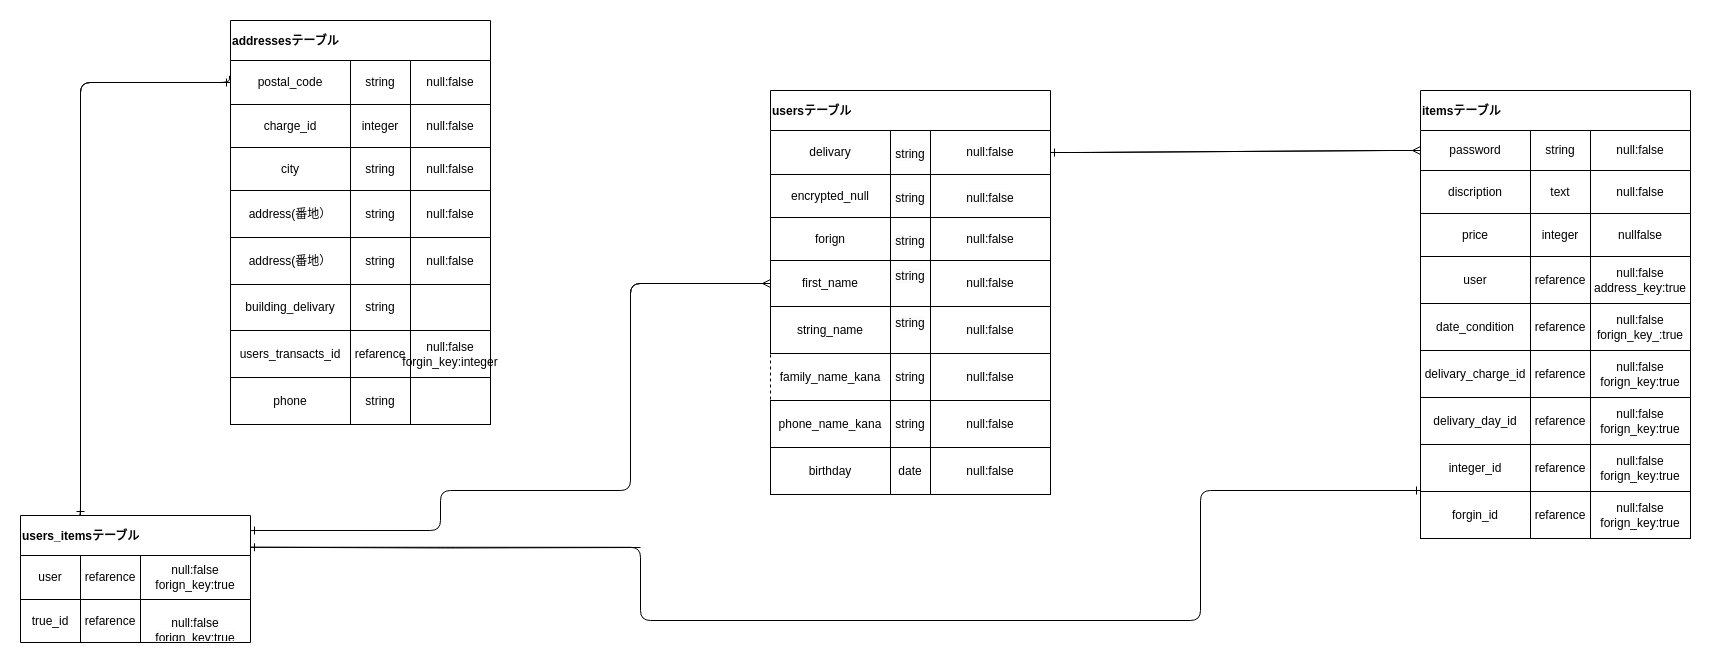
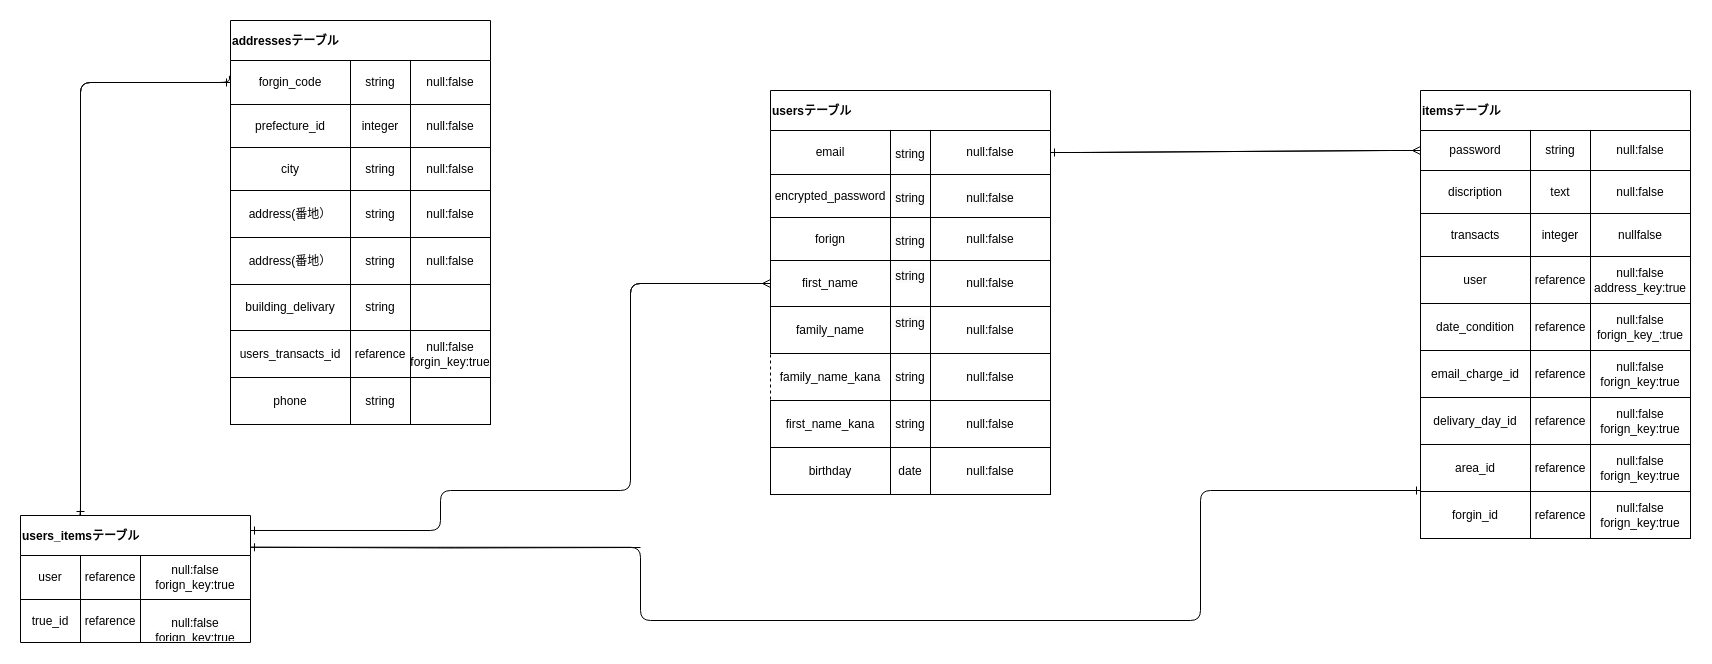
(291, 83) -> (291, 83)
(291, 127) -> (291, 127)
(831, 153) -> (831, 153)
(831, 197) -> (831, 197)
(1476, 236) -> (1476, 236)
(831, 331) -> (831, 331)
(451, 355) -> (451, 355)
(1476, 375) -> (1476, 375)
(831, 425) -> (831, 425)
(1476, 469) -> (1476, 469)
